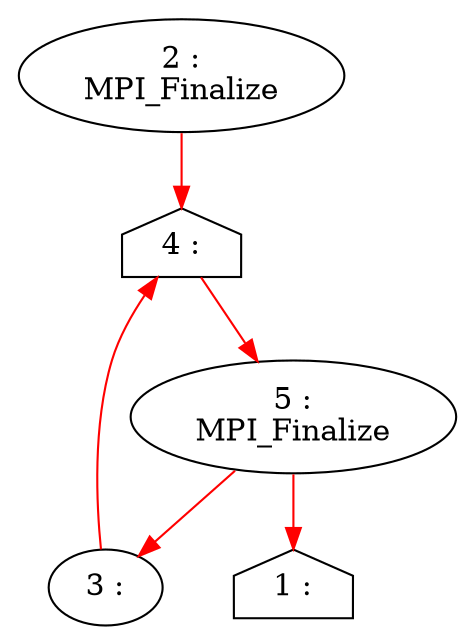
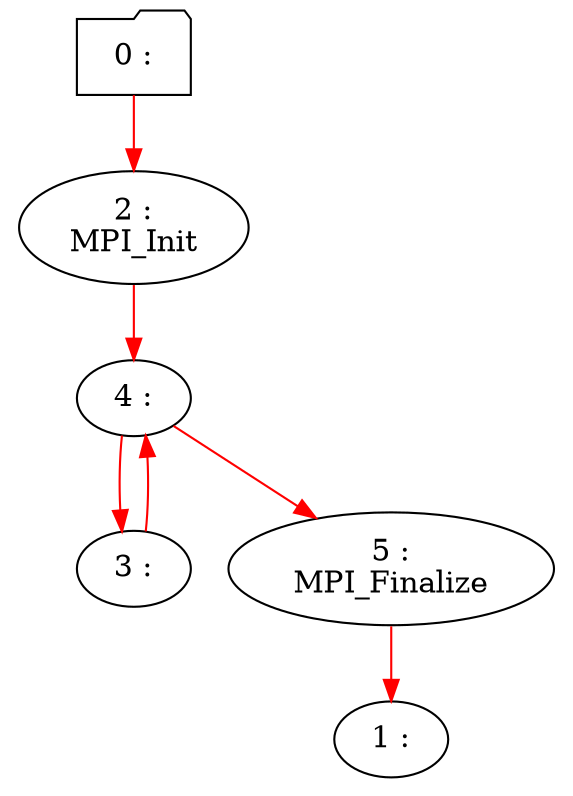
none -> (134, 57)
(182, 76) -> (134, 228)
(182, 246) -> (134, 398)
(195, 506) -> (120, 473)
(293, 588) -> (391, 739)
